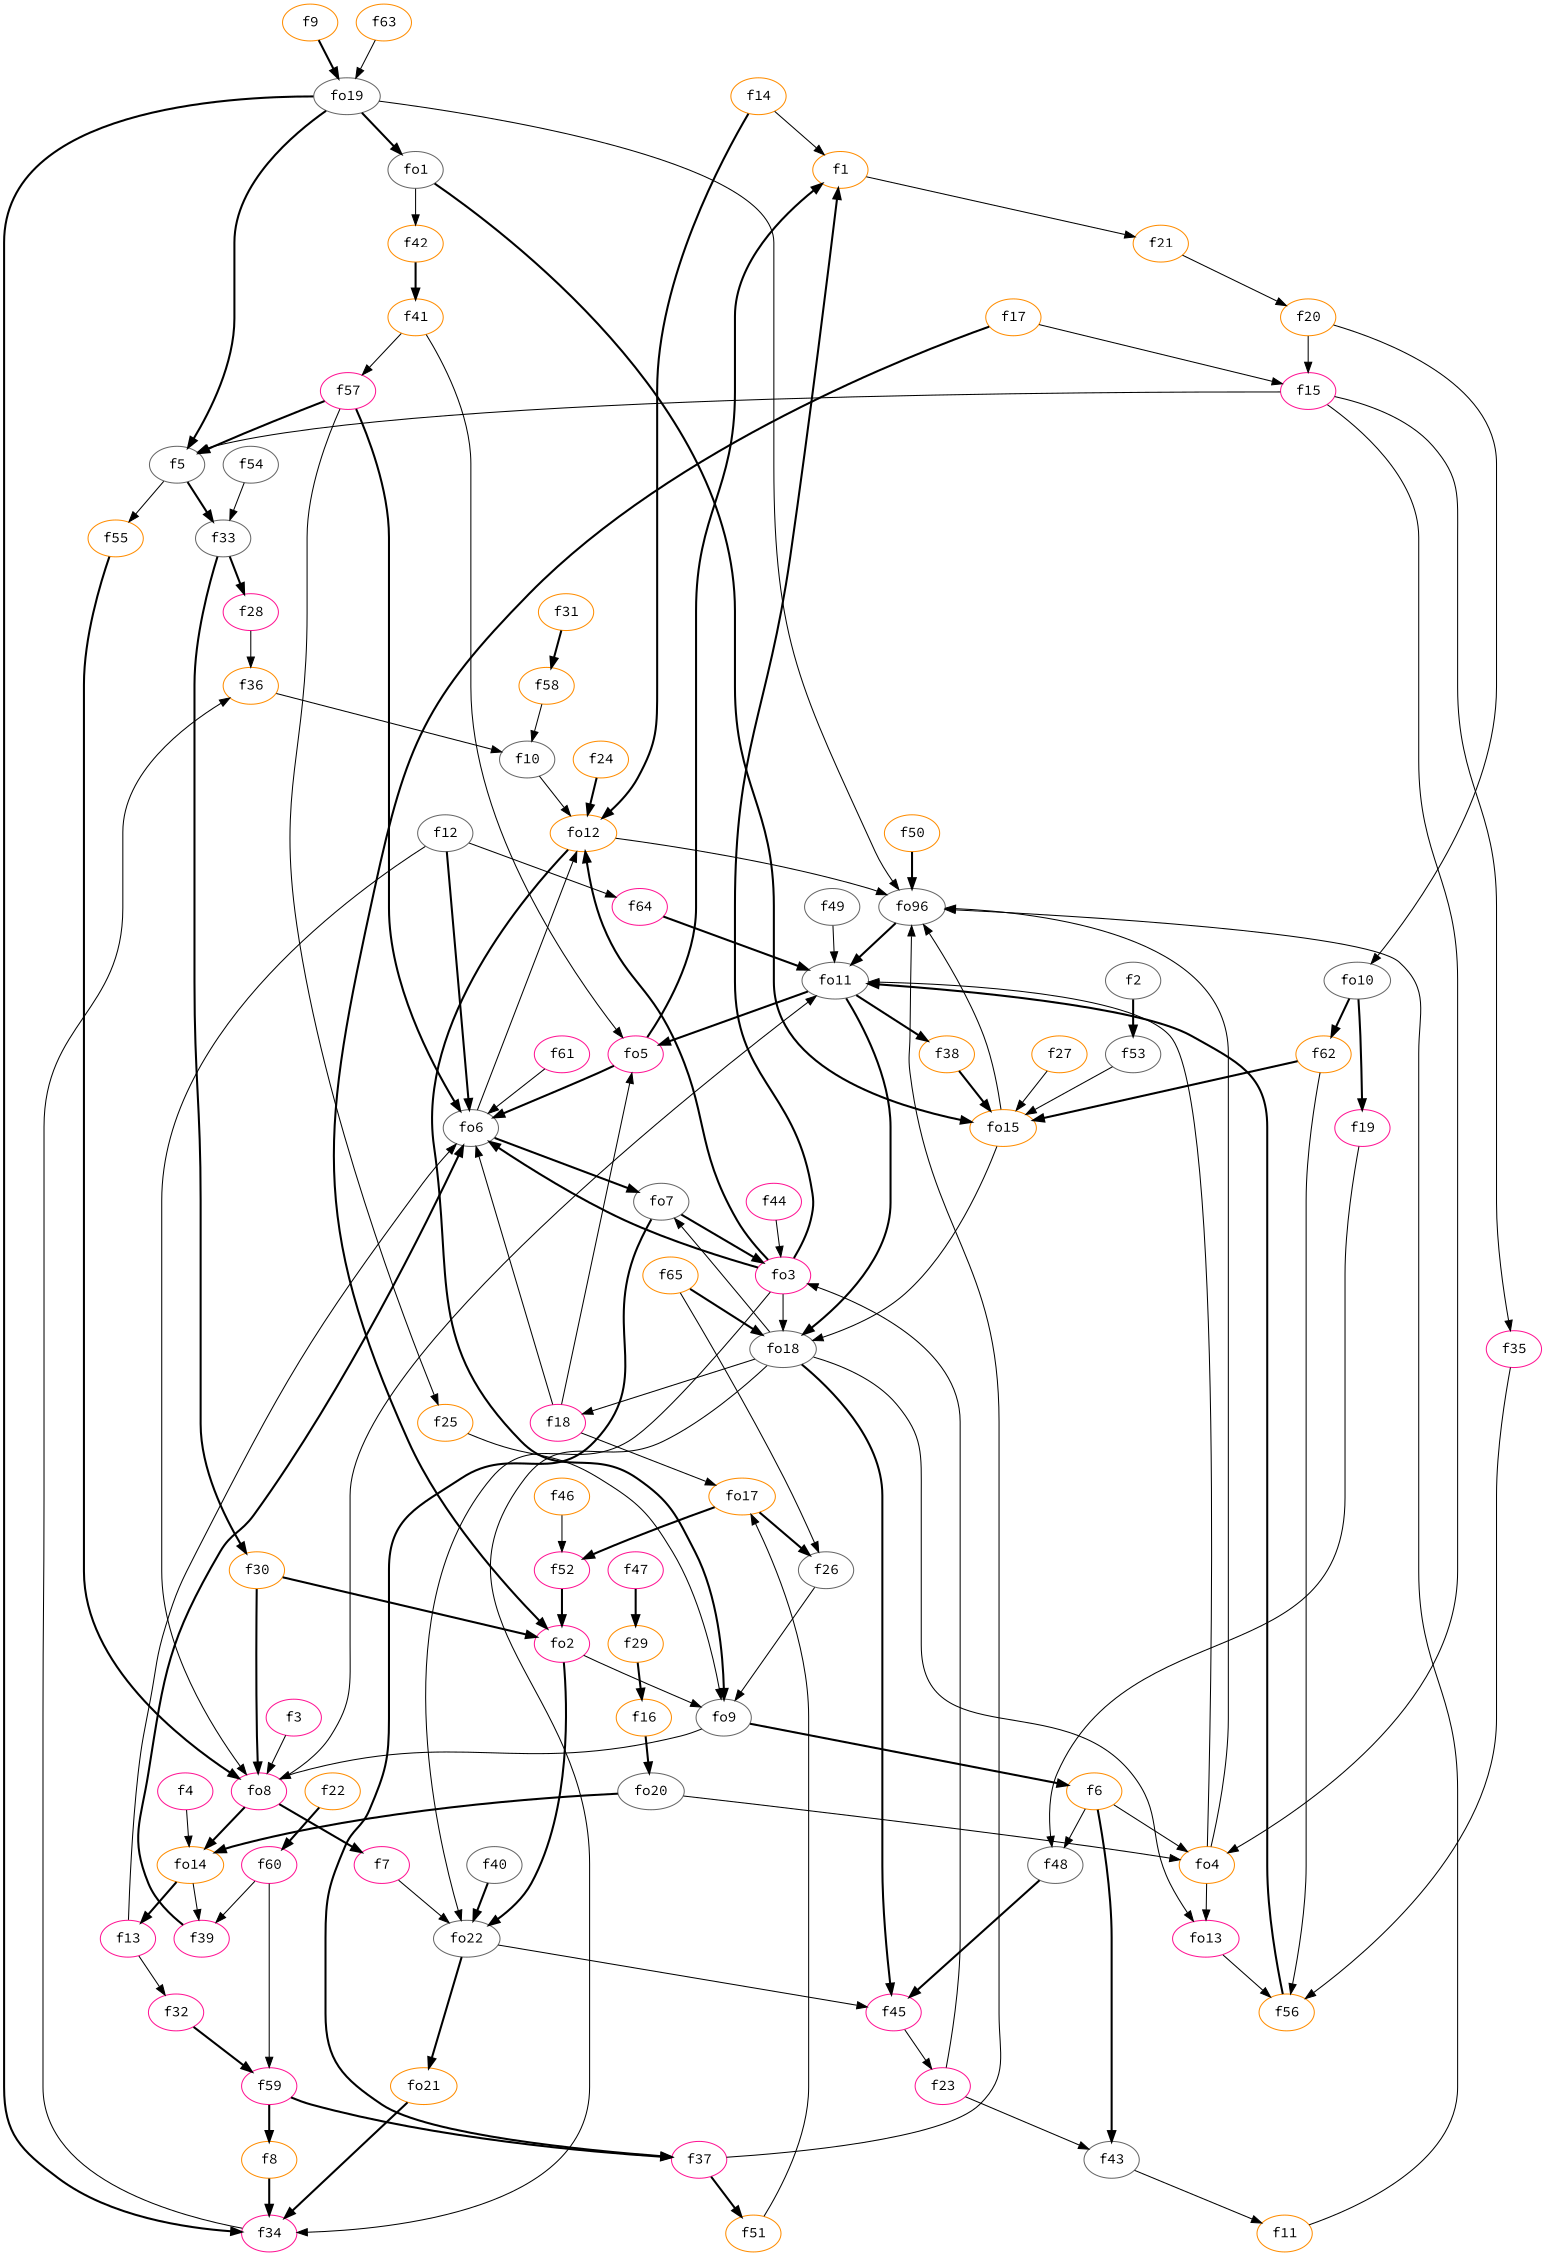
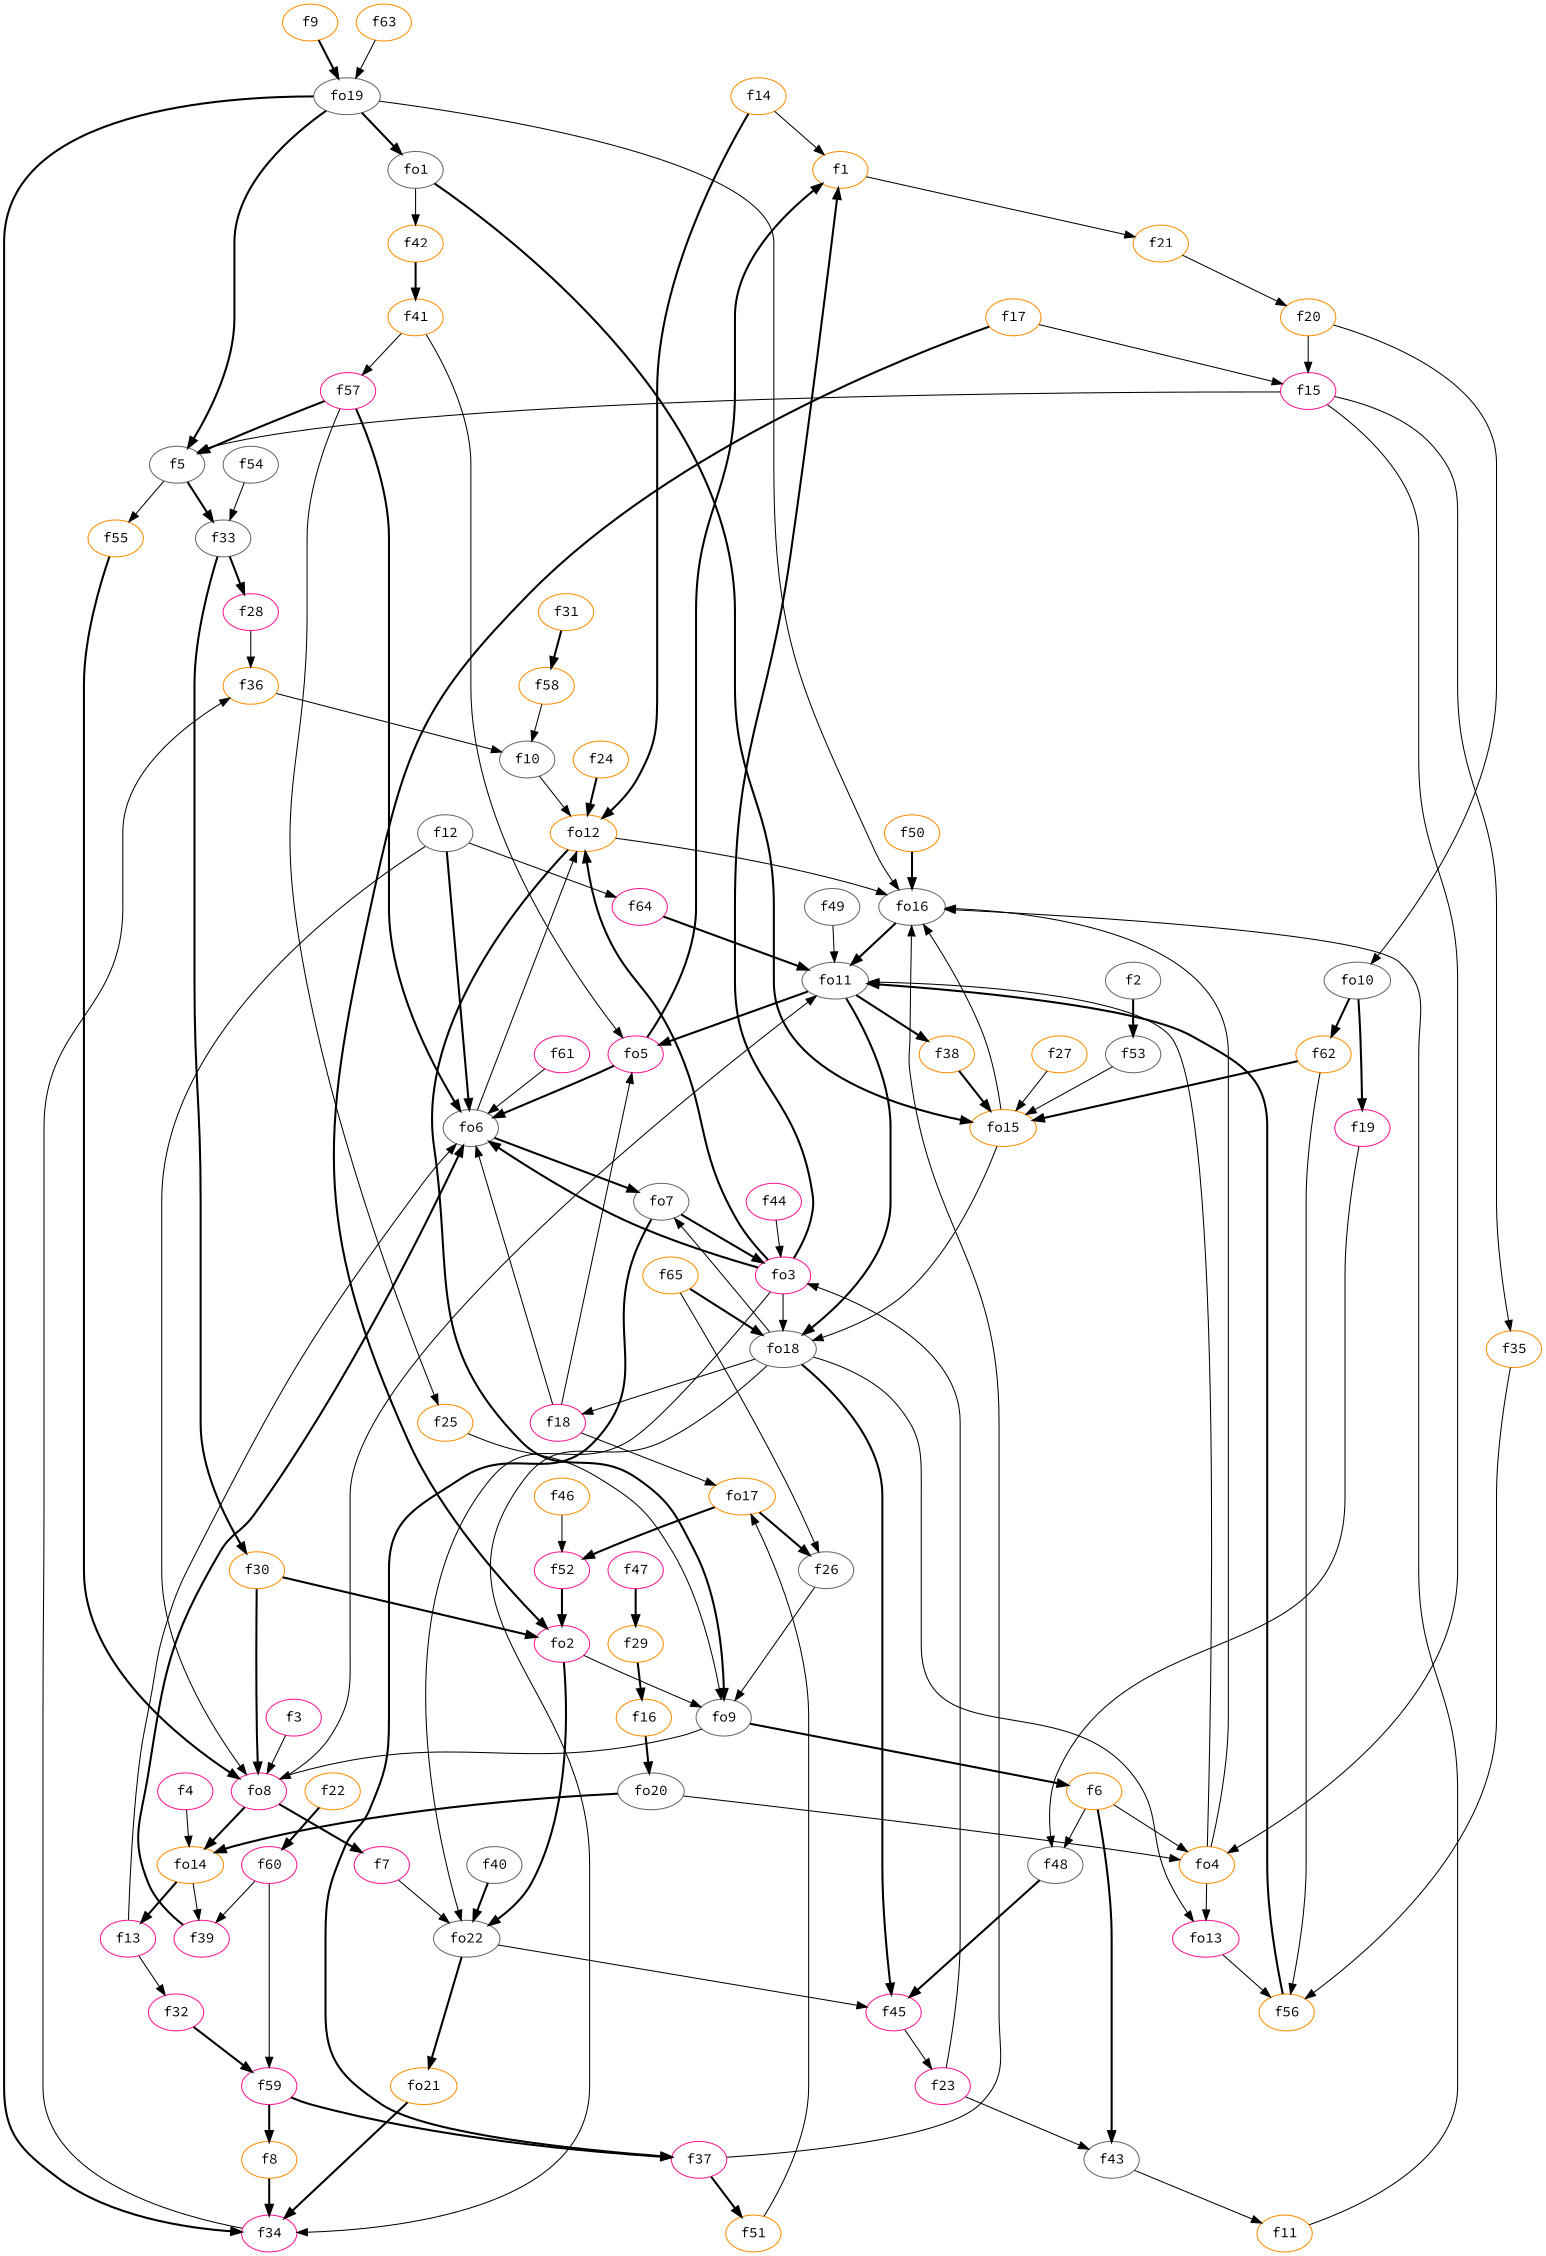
(912, 907) -> (912, 907)
(1514, 1349) -> (1514, 1349)
